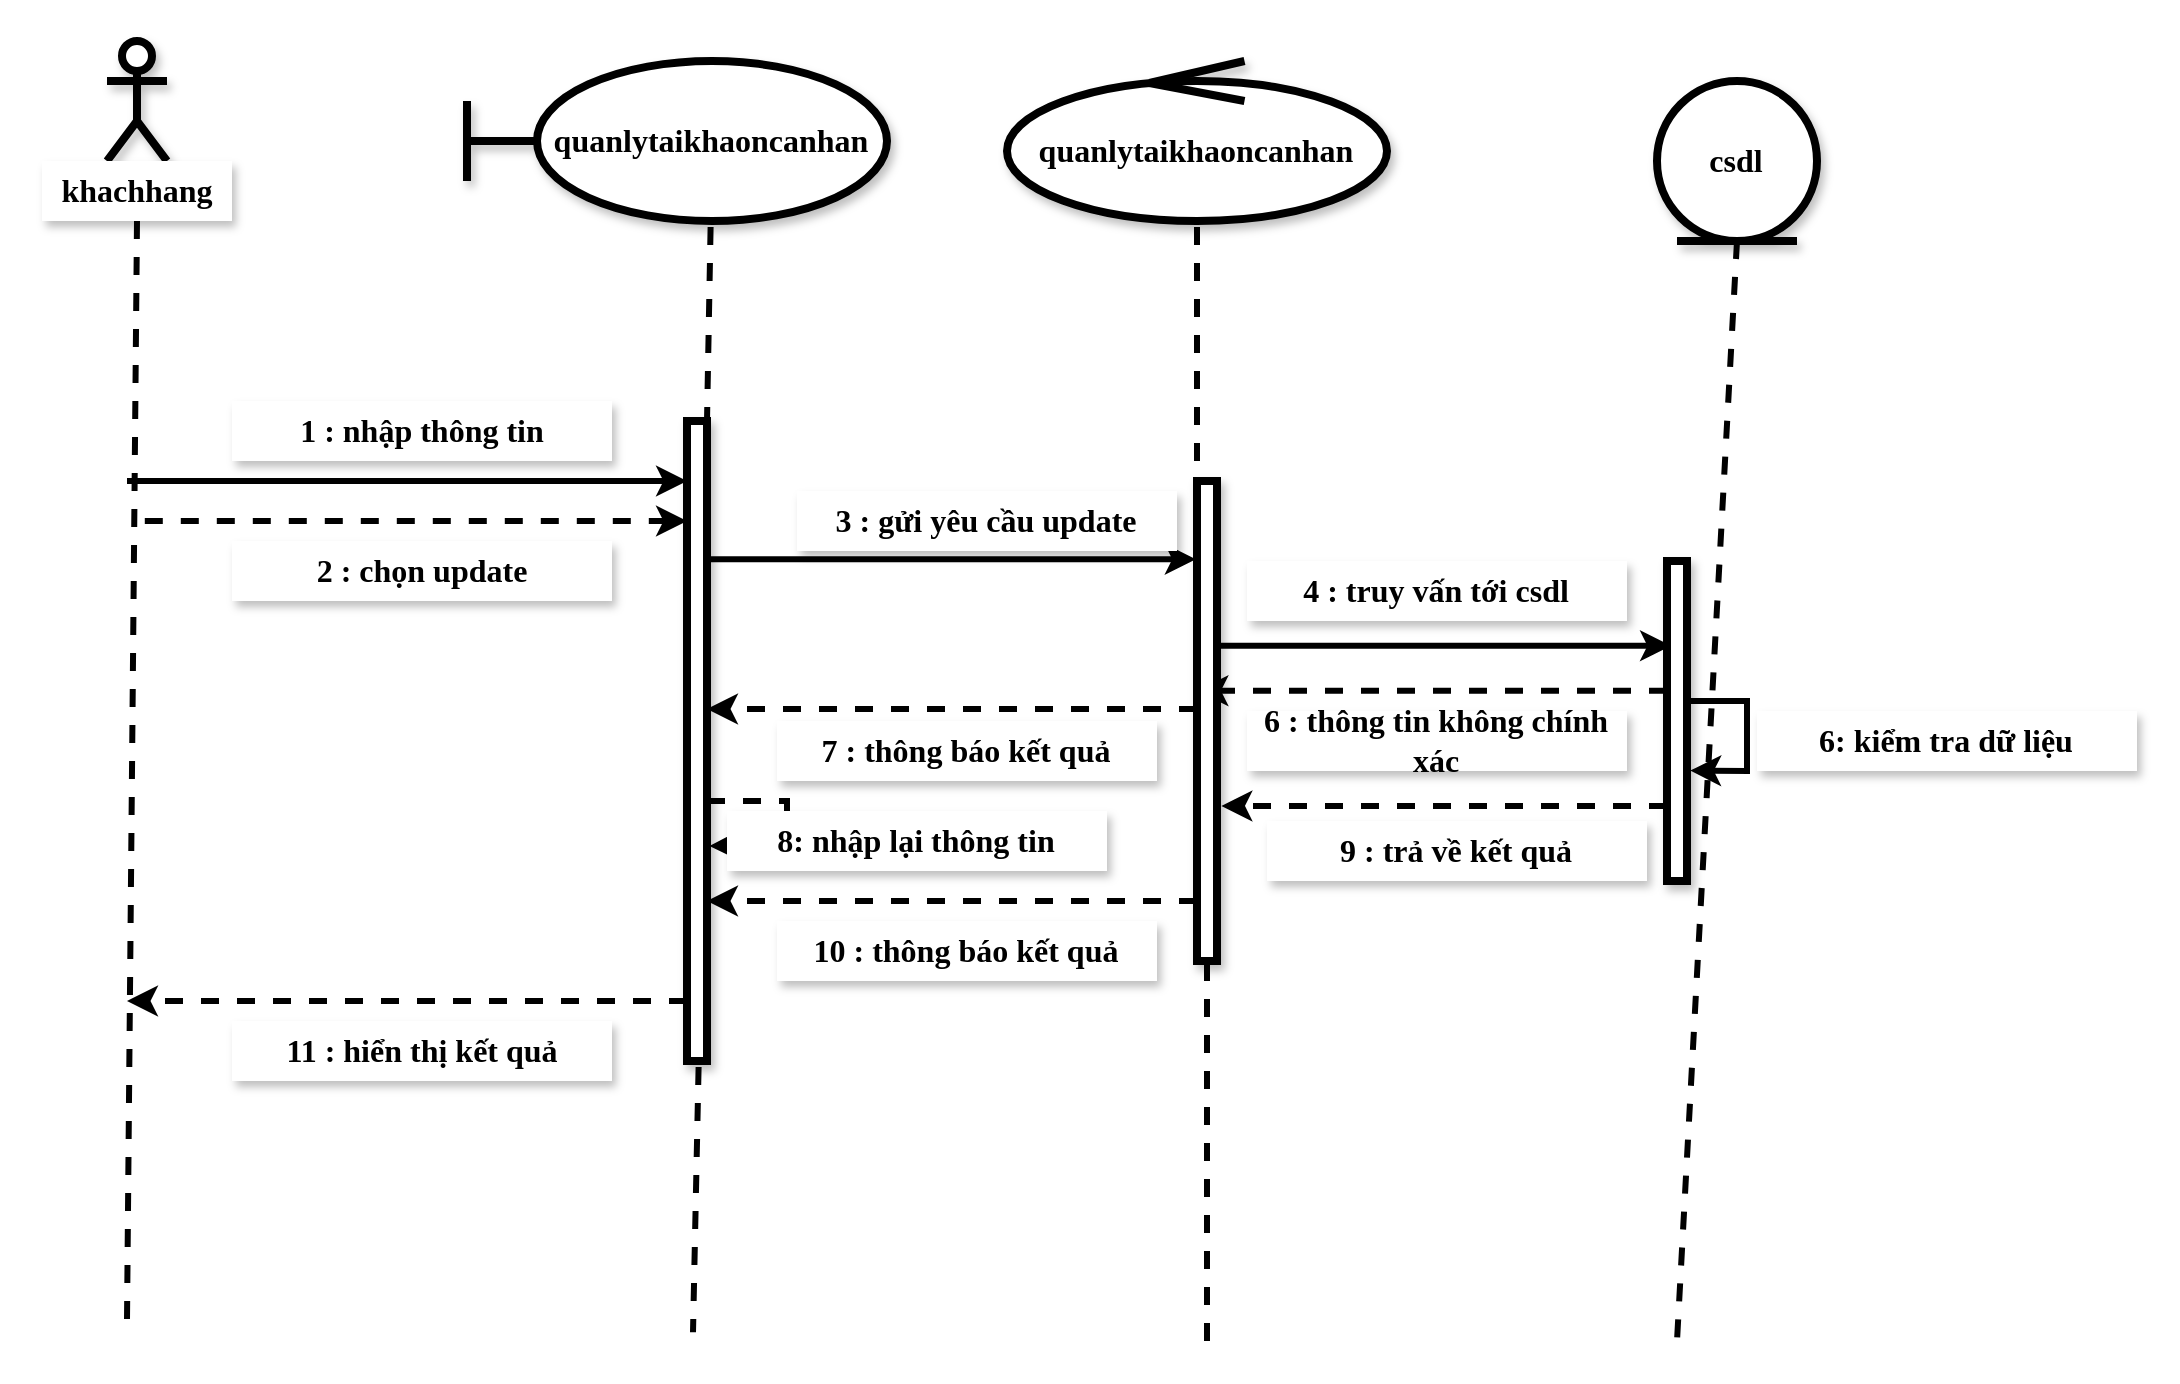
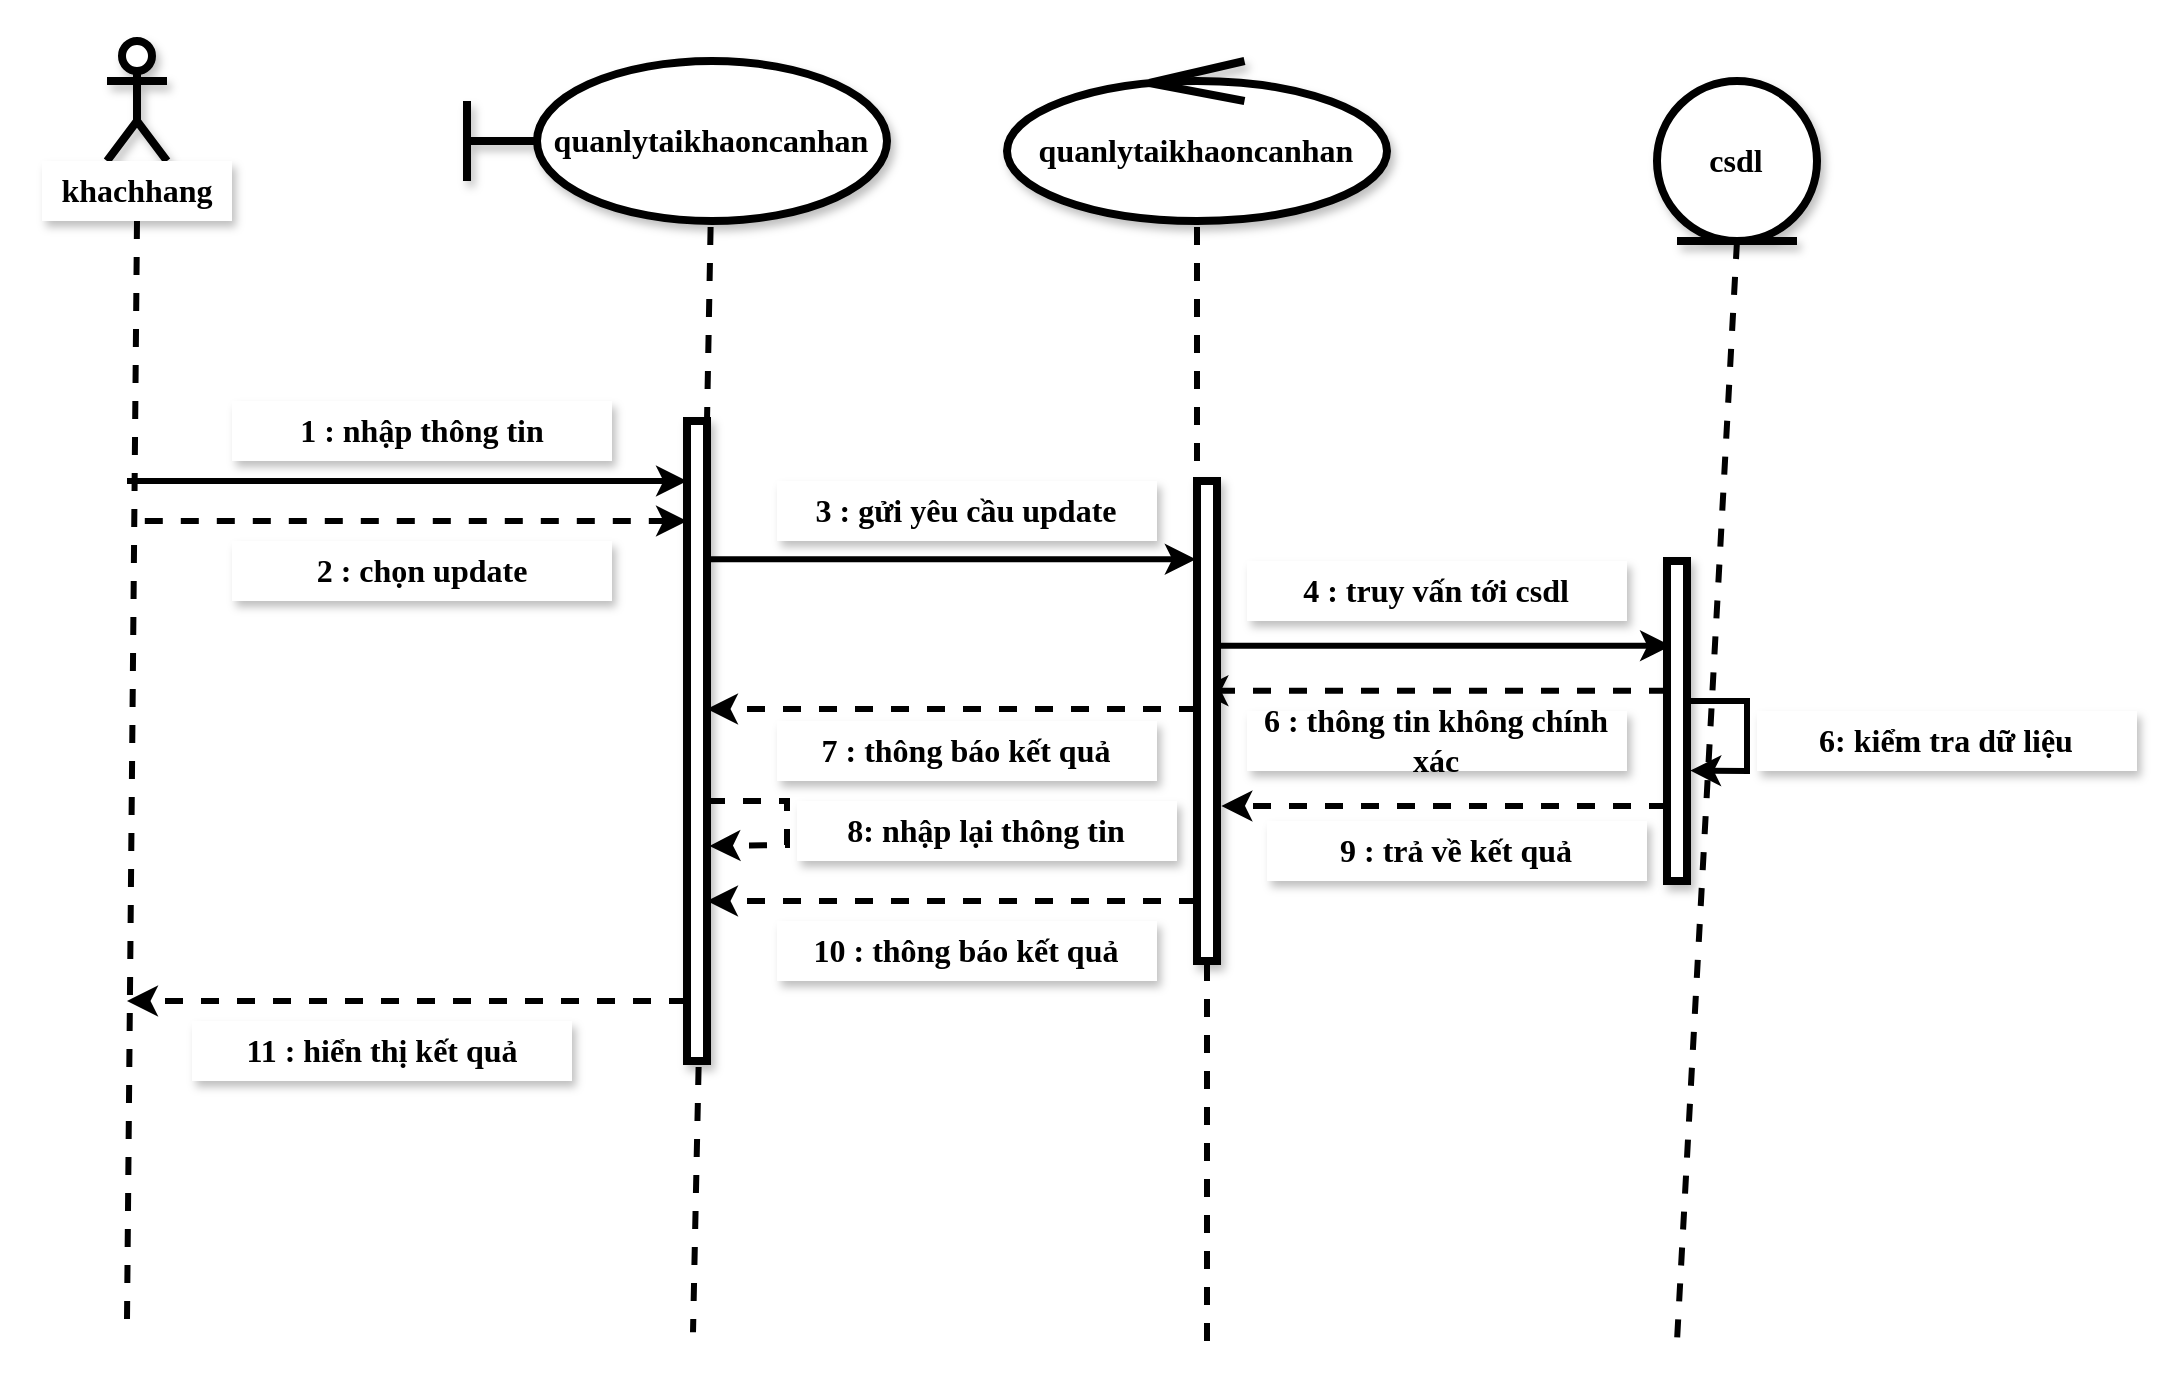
(987, 521) -> (967, 511)
(917, 841) -> (987, 831)
(422, 1051) -> (382, 1051)
